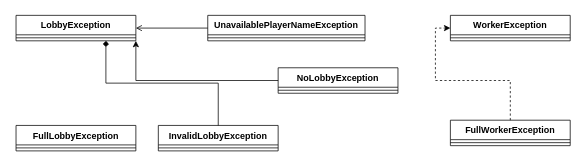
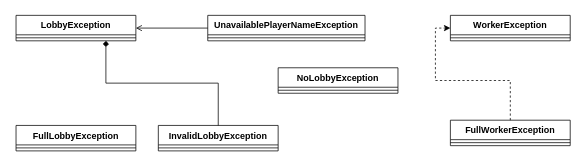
(206, 81) -> none
